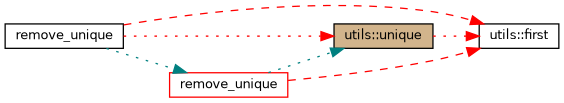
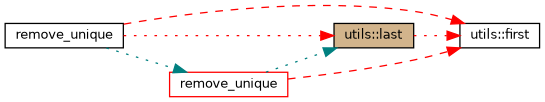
(383, 36) -> (374, 36)
